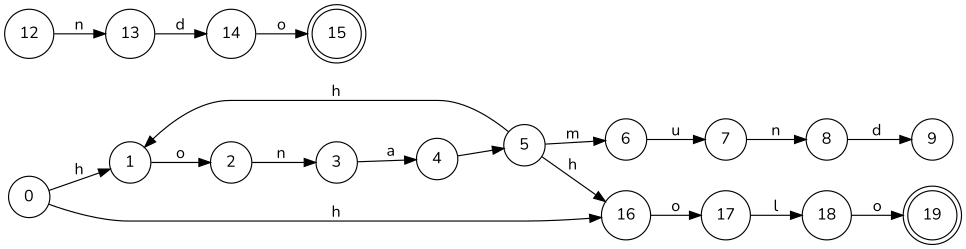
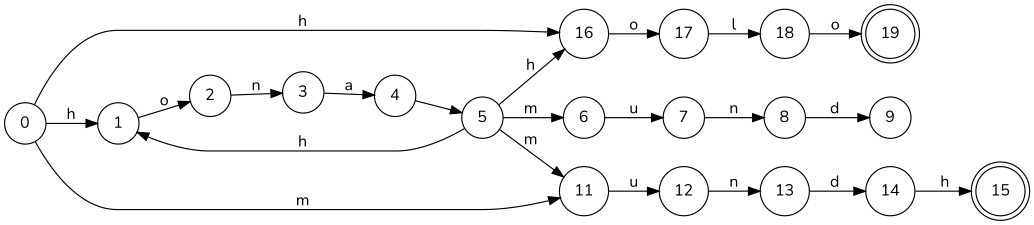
(282, 25) -> (945, 183)
none -> (584, 191)
